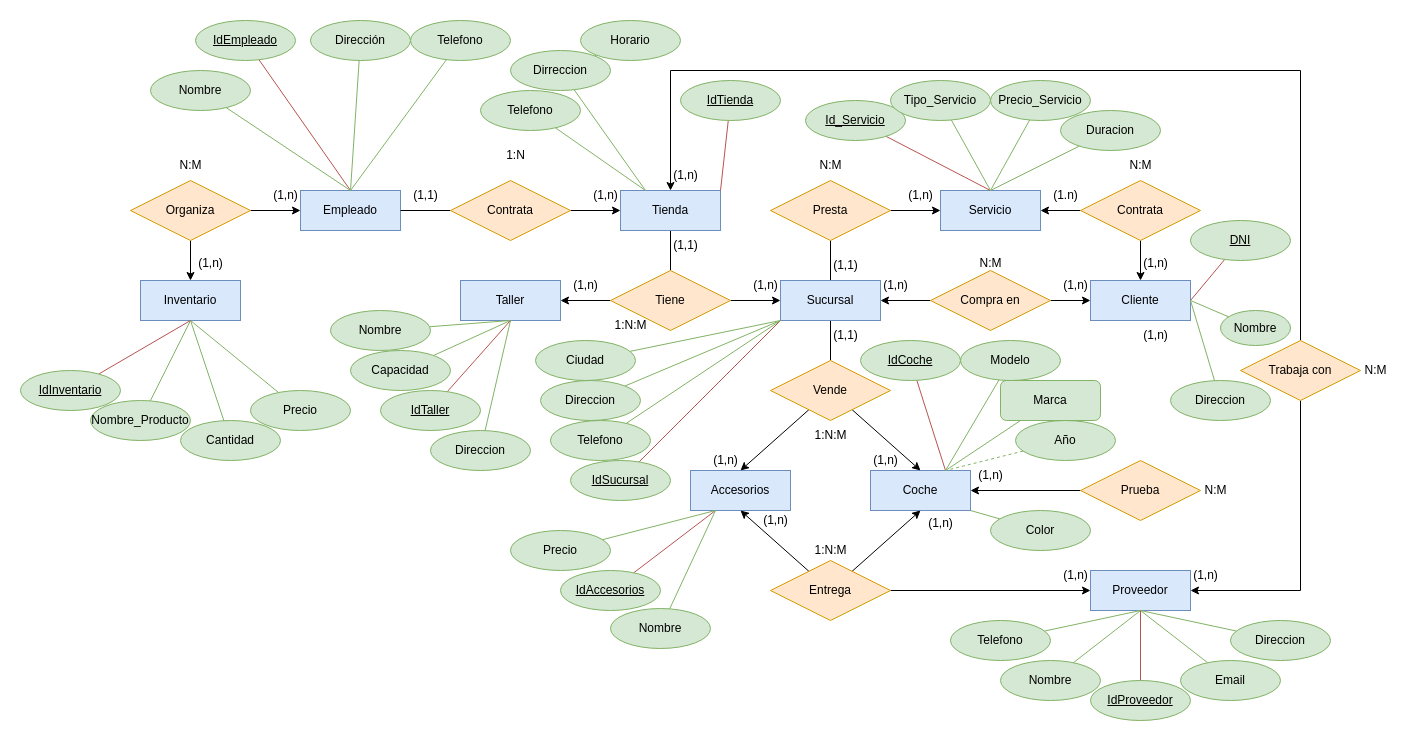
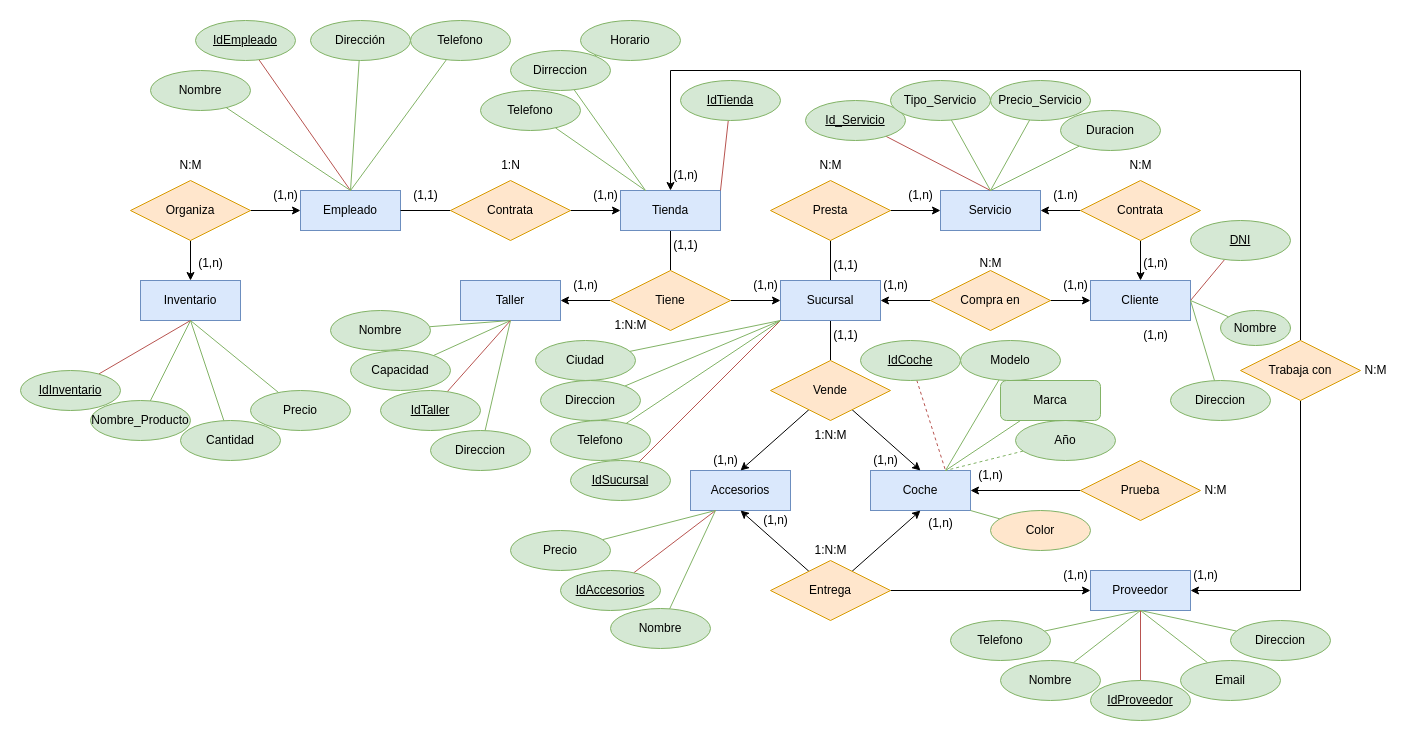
(516, 156) -> (511, 166)
(931, 424) -> (931, 424)
(1041, 531) -> (1041, 531)
